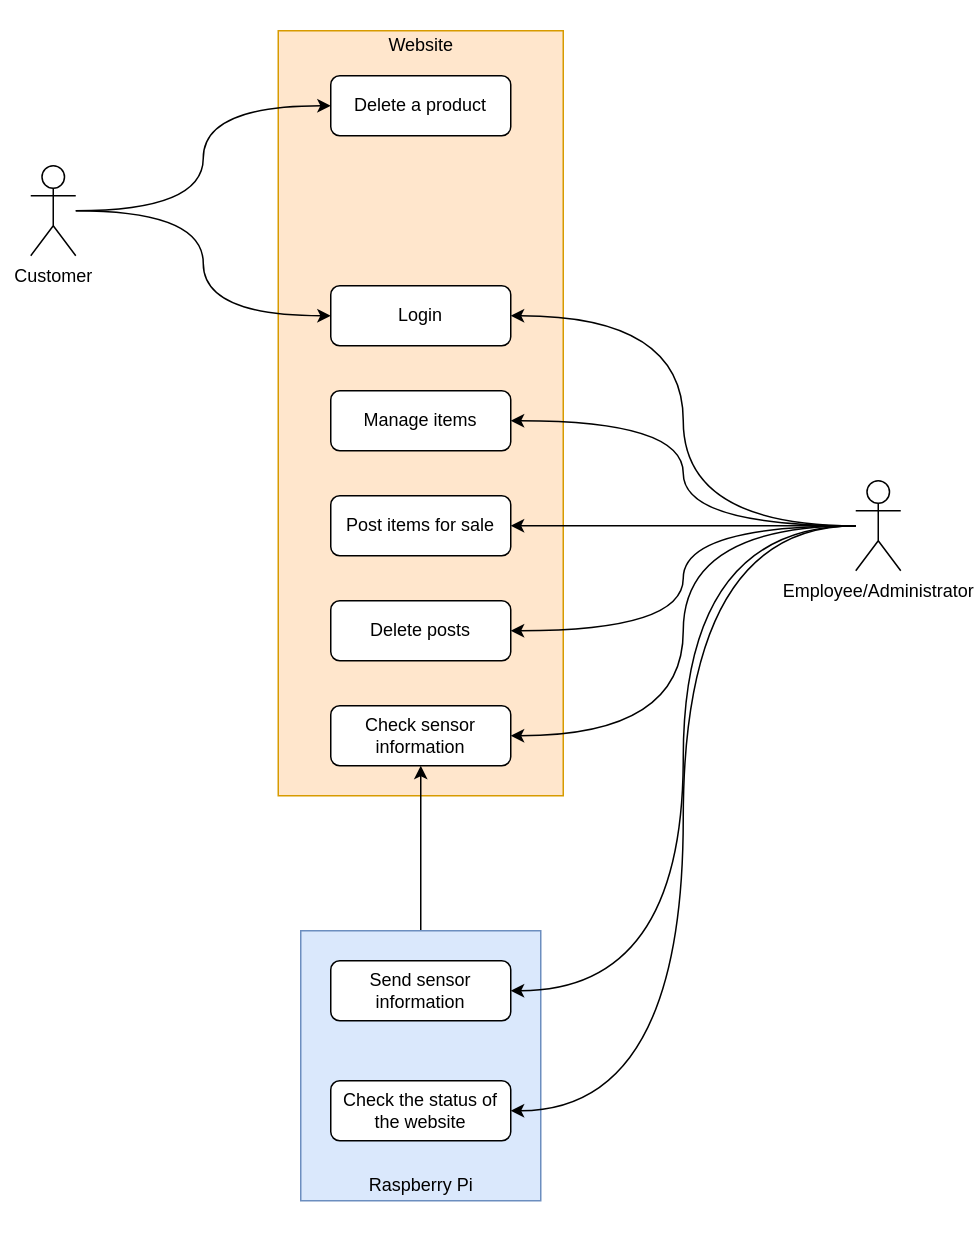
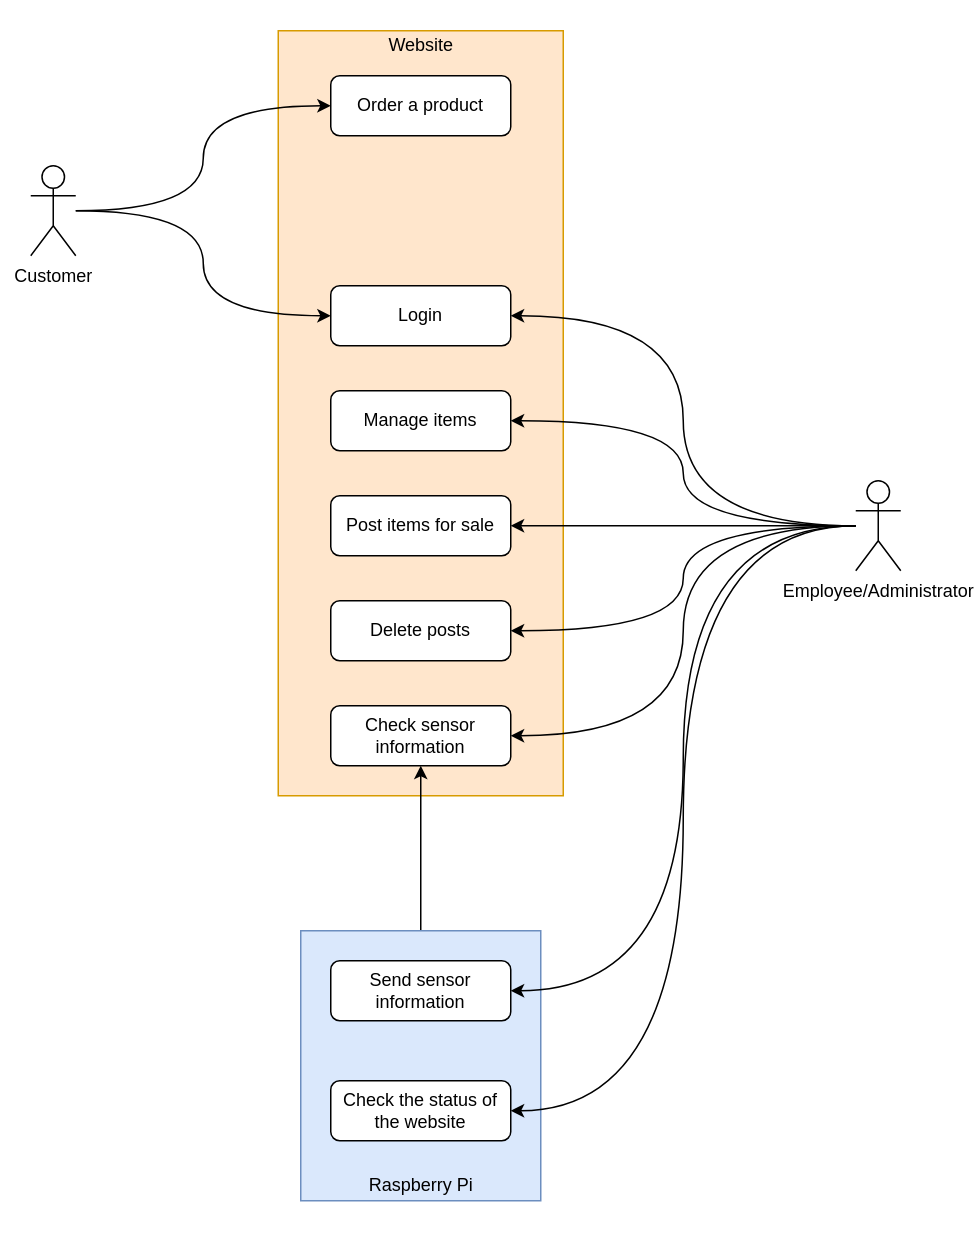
(421, 106) -> (421, 106)
